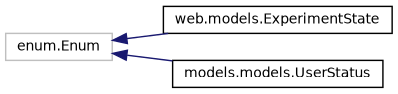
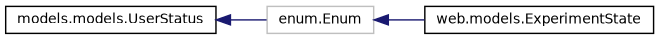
(150, 58) -> (249, 20)
